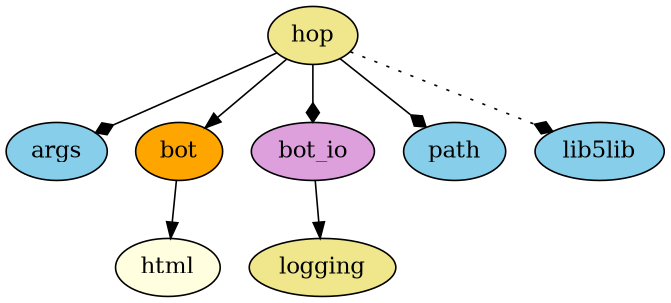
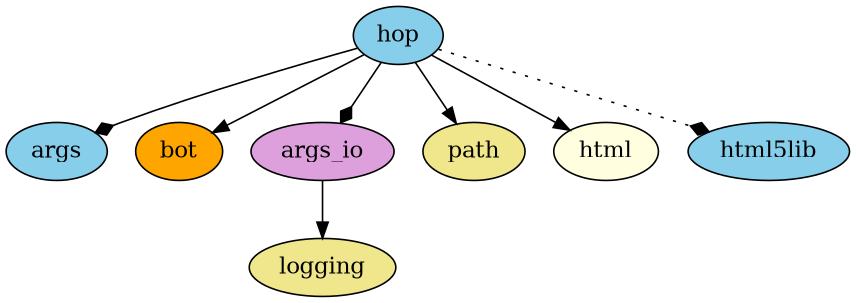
(313, 35) -> (398, 35)
(375, 87) -> (431, 86)
(313, 151) -> (323, 151)
(455, 151) -> (474, 151)
(600, 151) -> (769, 151)
(174, 202) -> (494, 89)
